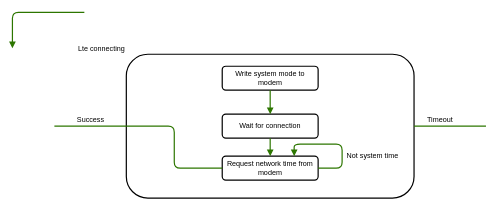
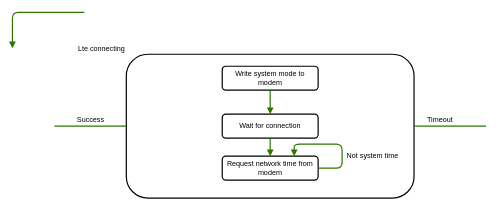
(174, 148) -> none
